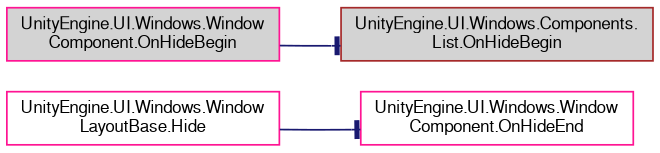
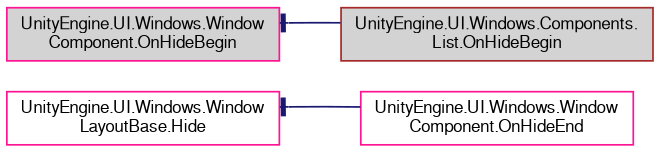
(306, 46) -> (315, 23)
(316, 130) -> (324, 107)
